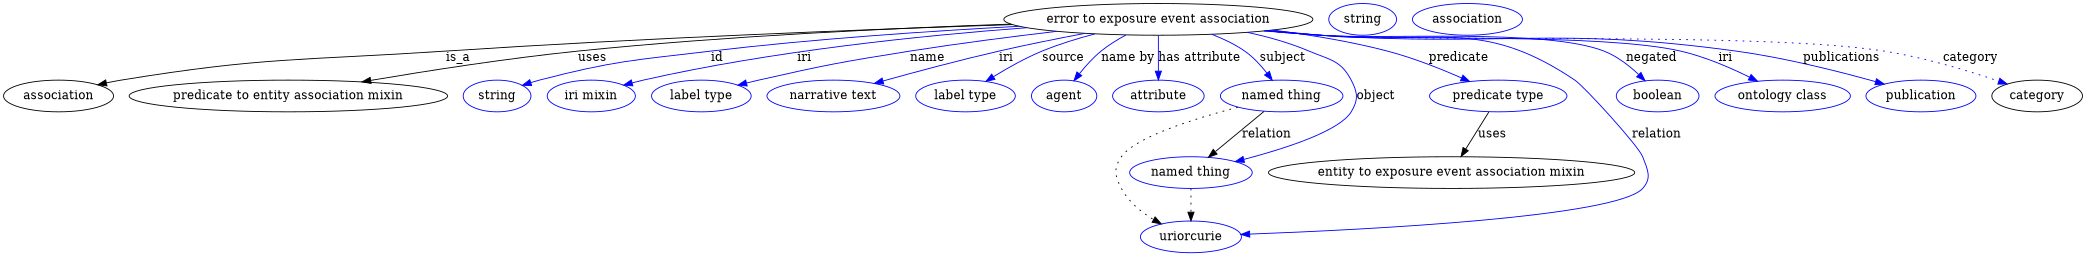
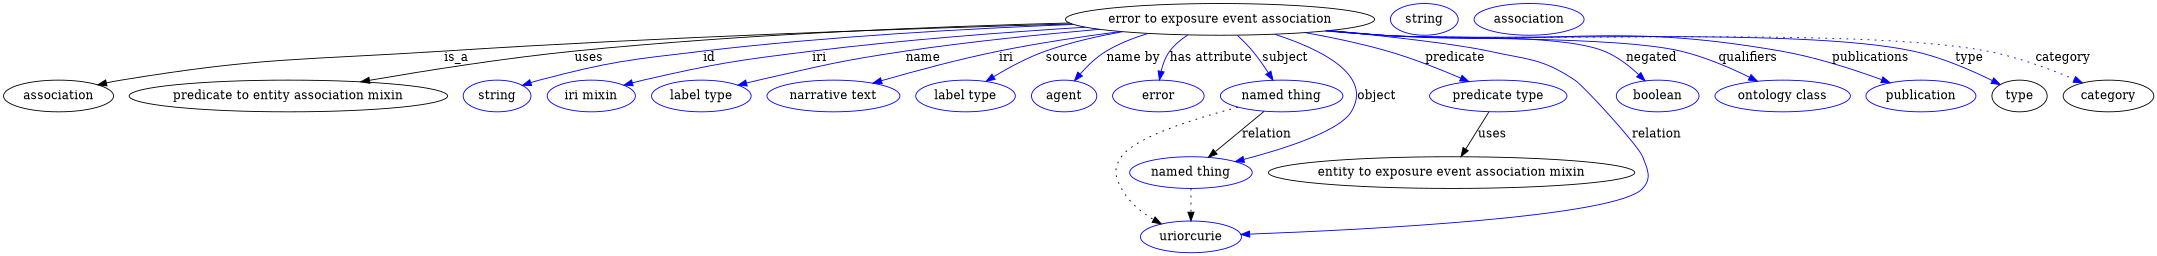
(1725, 58) -> (1748, 58)
(1158, 96) -> (1158, 96)
none -> (2020, 96)
